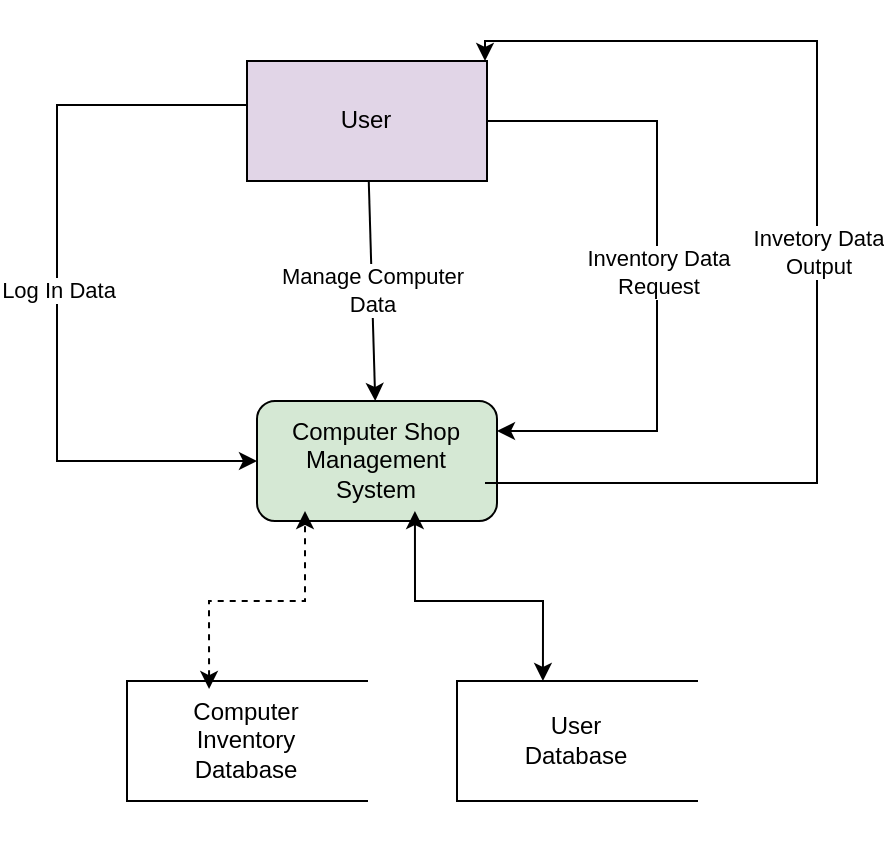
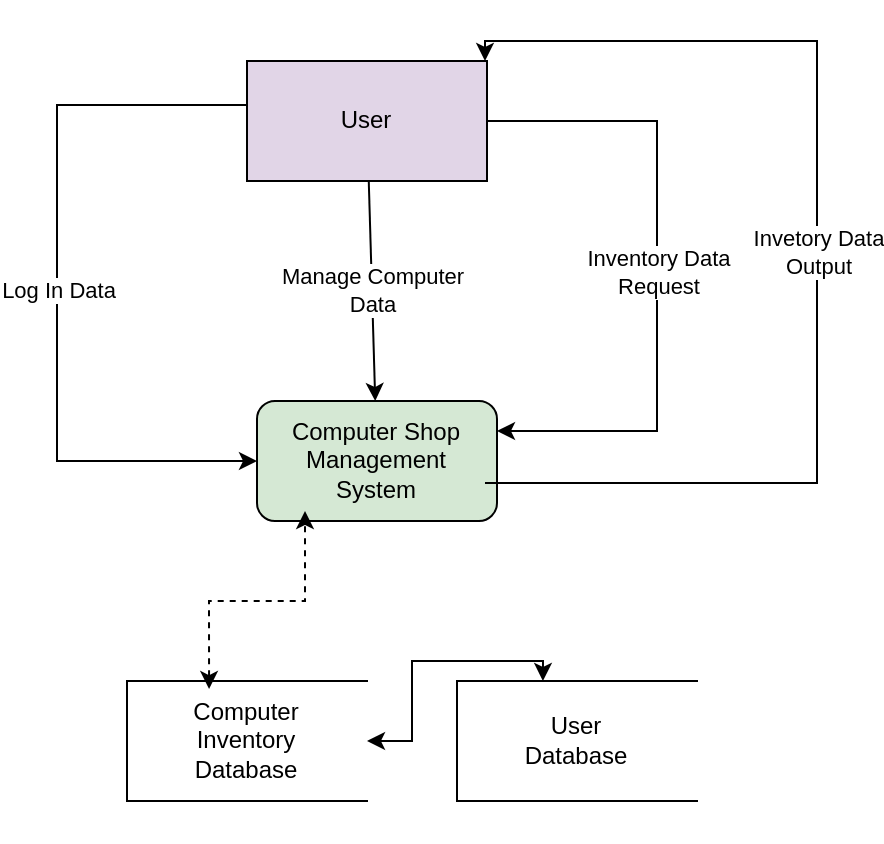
(472, 601) -> (423, 661)
